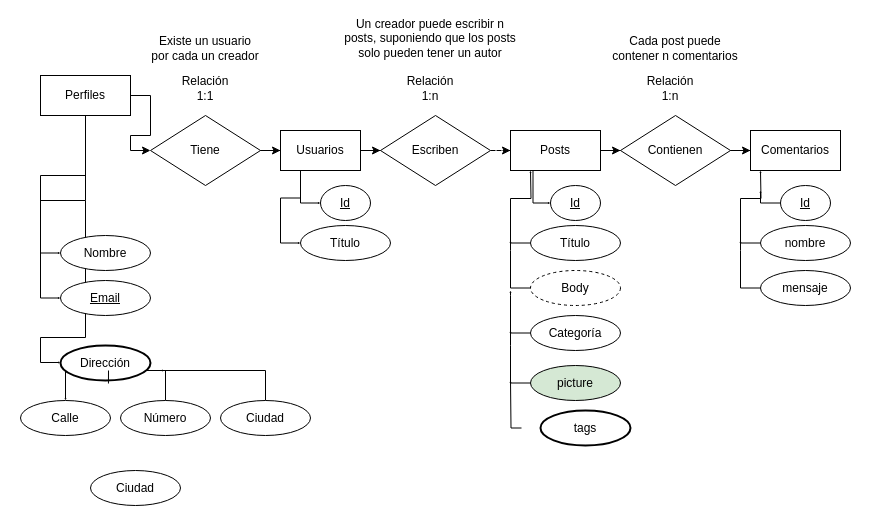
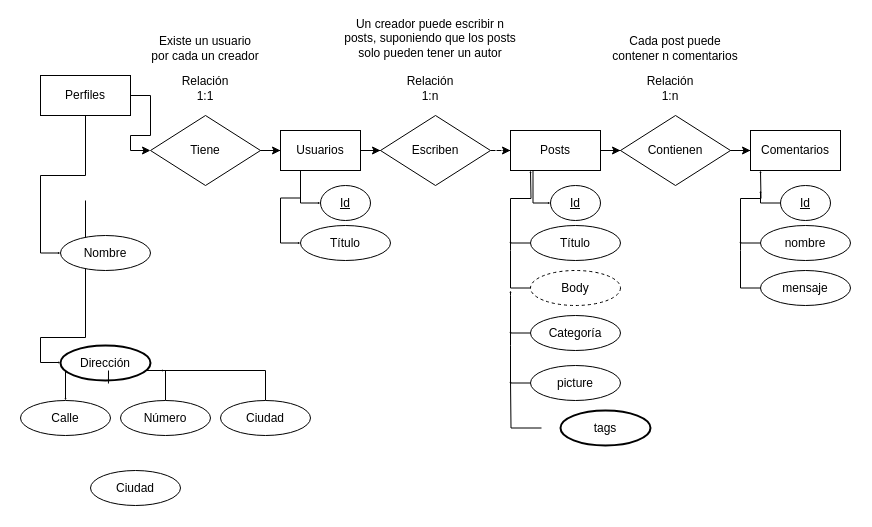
(77, 201) -> none
(106, 298) -> none
(576, 383) -> (576, 383)
(586, 428) -> (606, 428)
